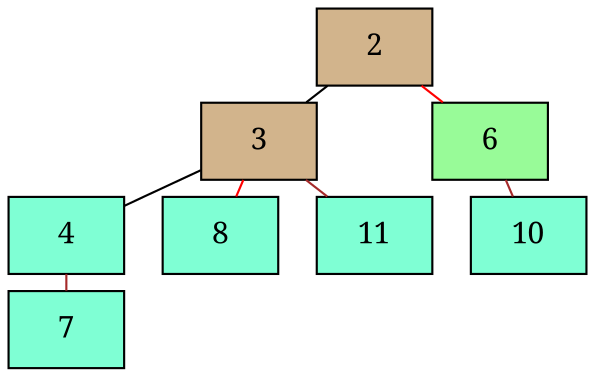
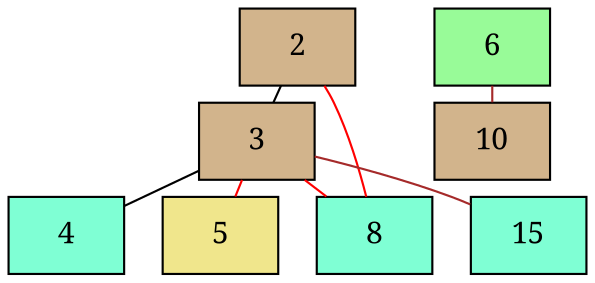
(432, 94) -> (349, 140)
none -> (220, 235)
(375, 235) -> (529, 235)
(529, 235) -> (492, 141)
(66, 330) -> none
